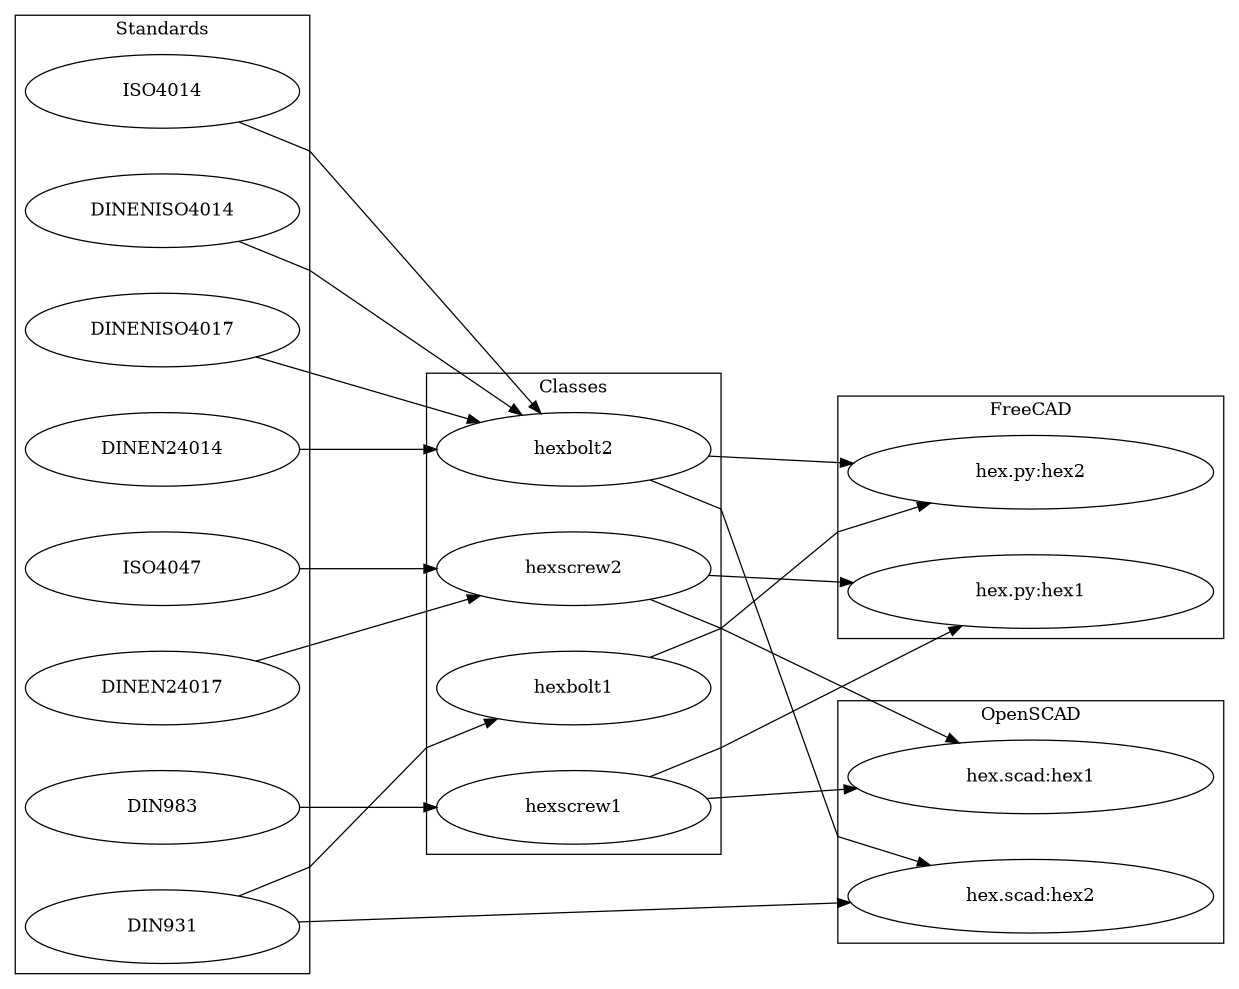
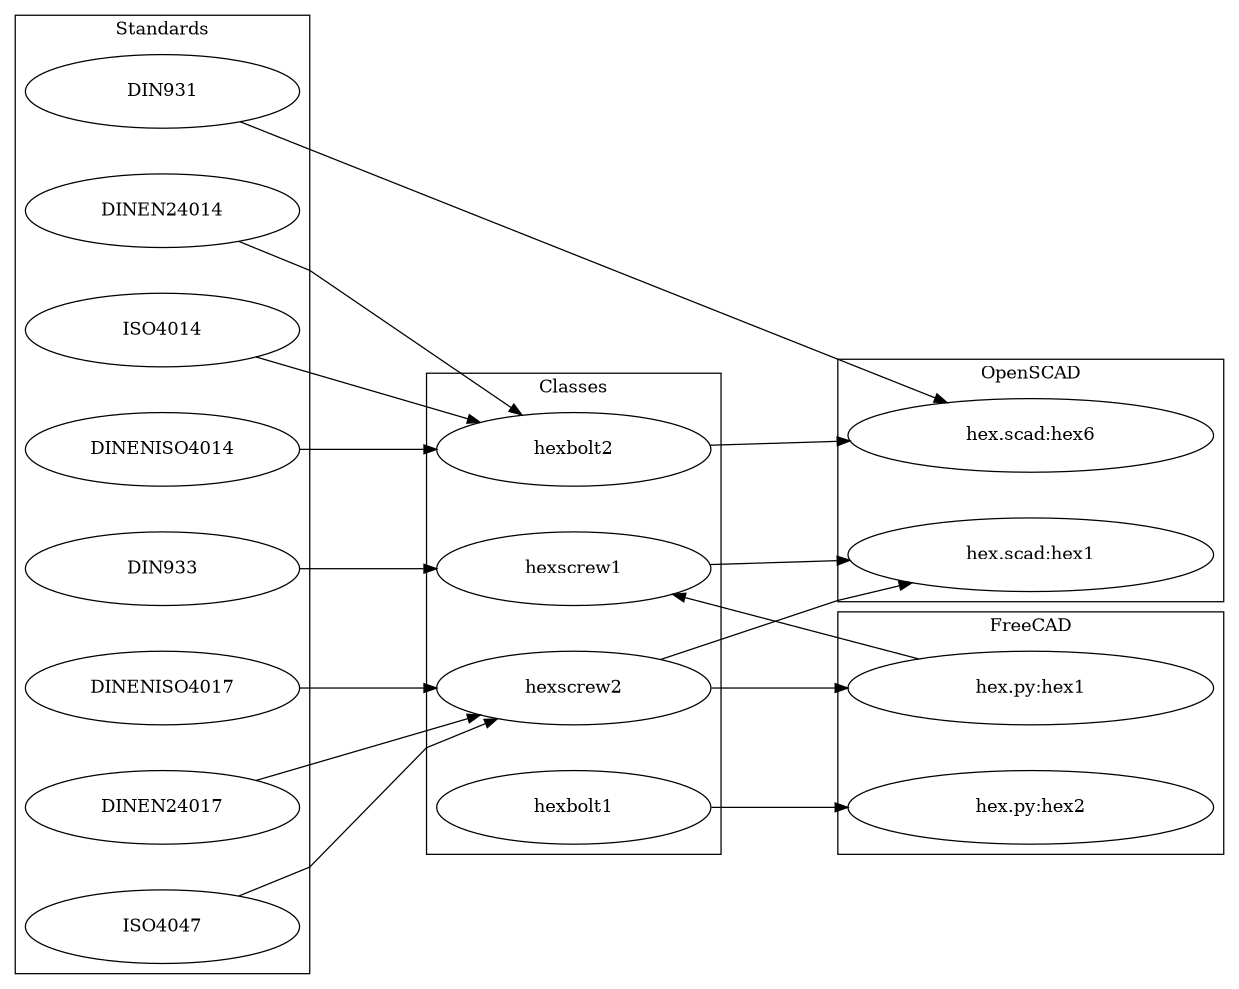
(362, 388) -> (362, 688)
(775, 459) -> none
(802, 707) -> (802, 628)
(162, 807) -> (162, 569)
(358, 818) -> none
(1031, 896) -> (1031, 435)
